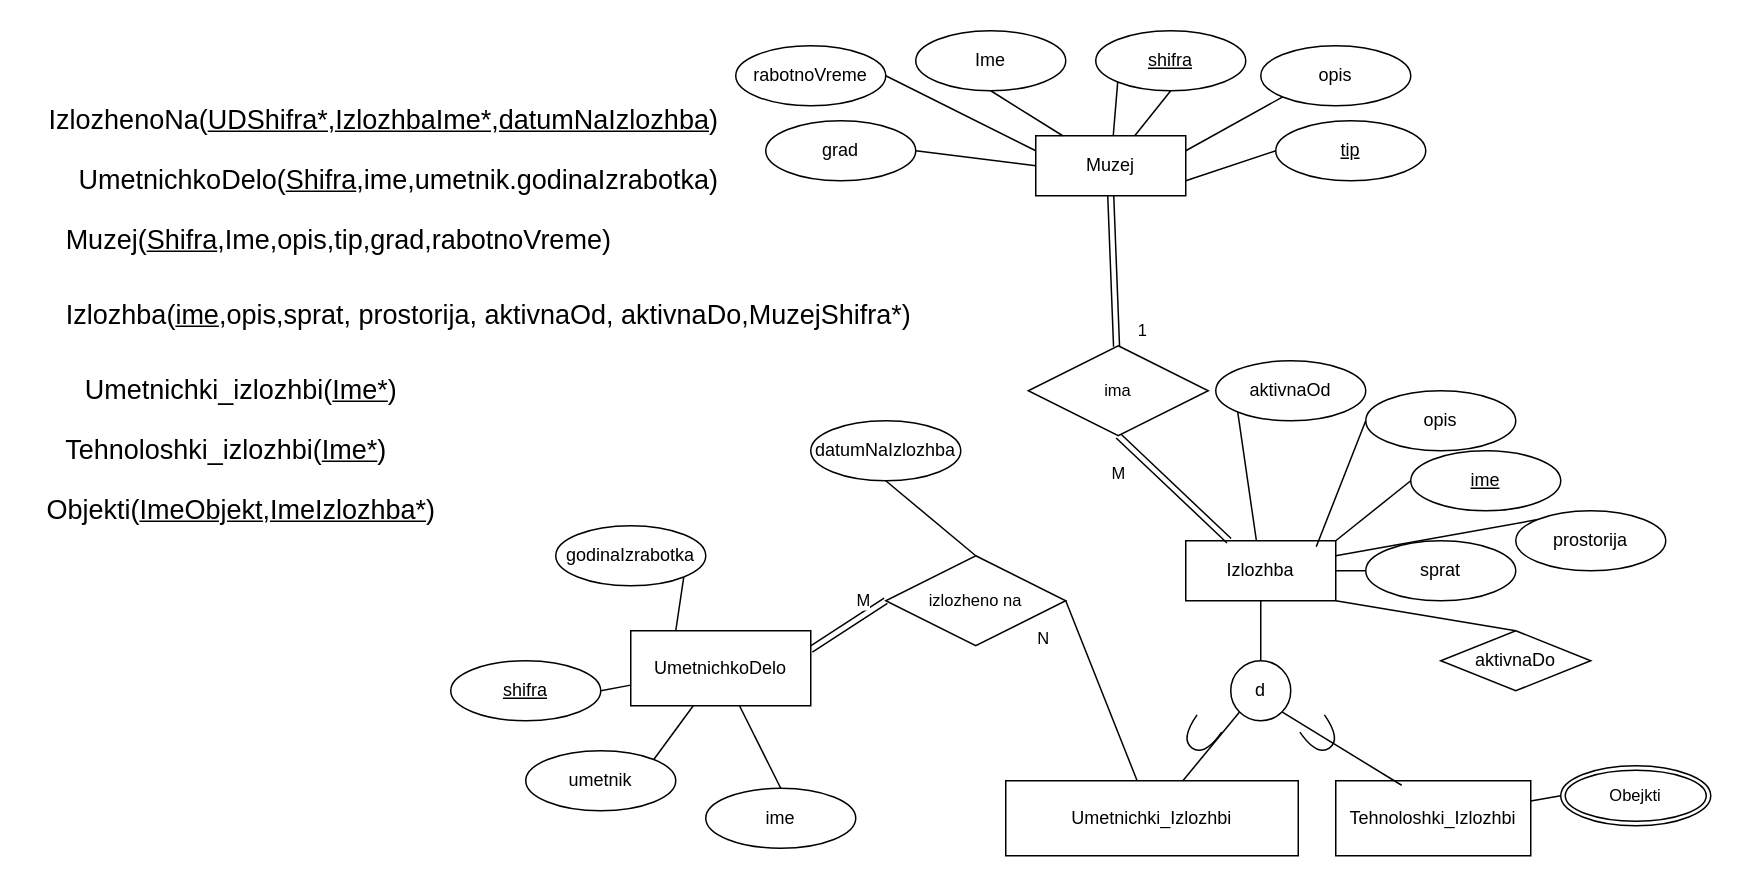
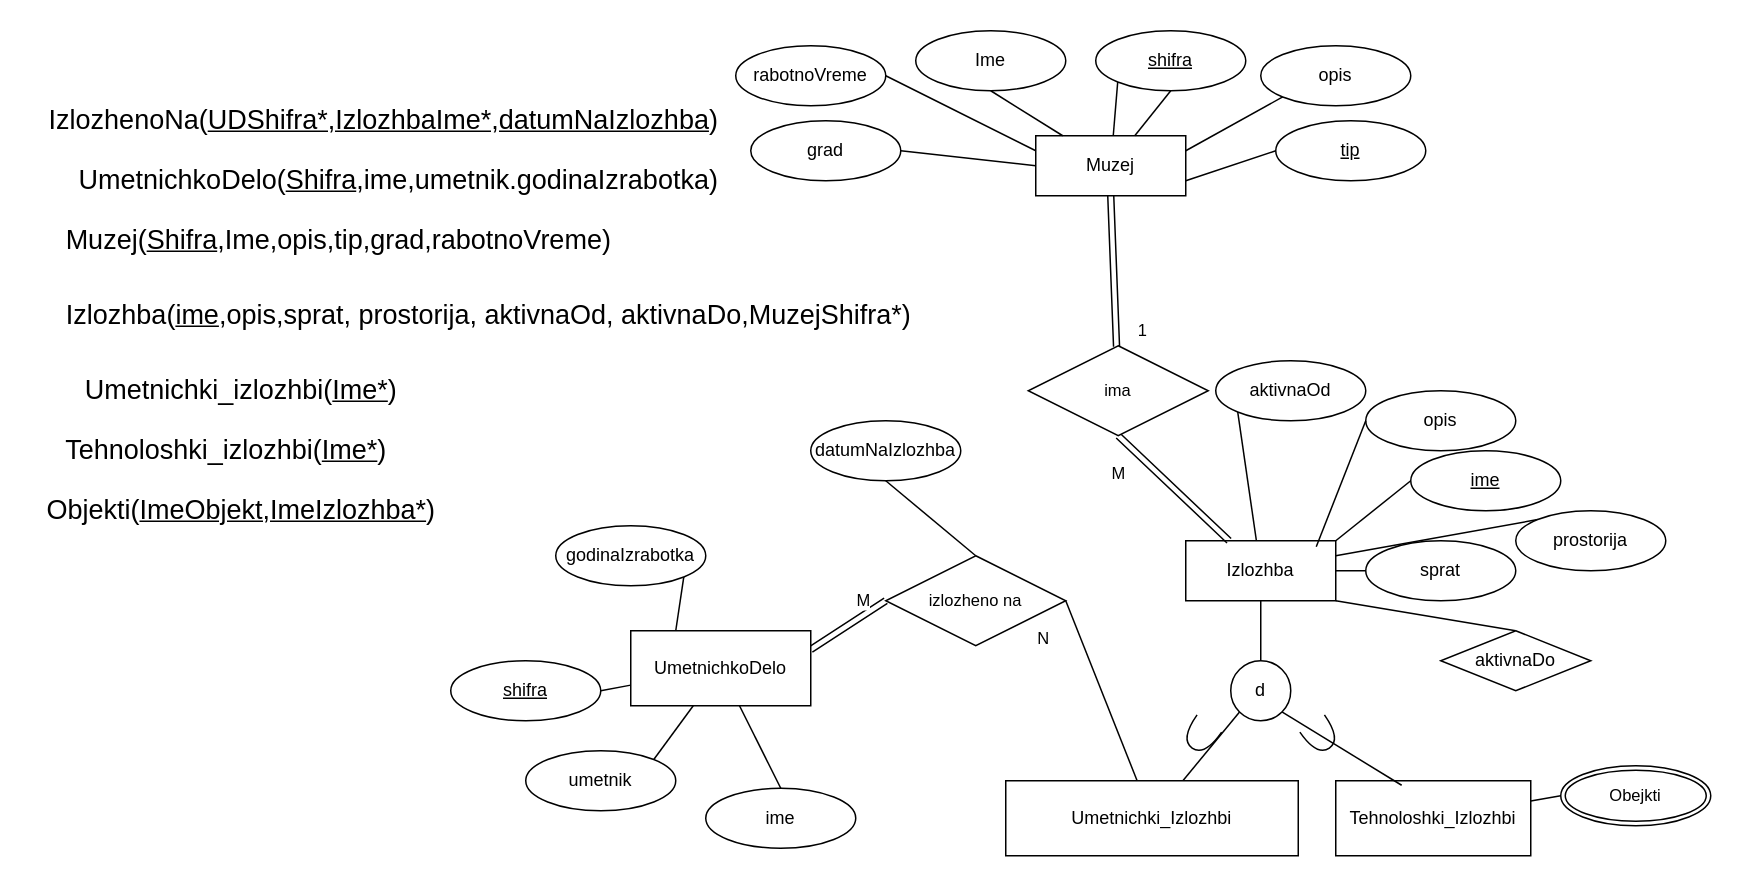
(841, 151) -> (826, 151)
